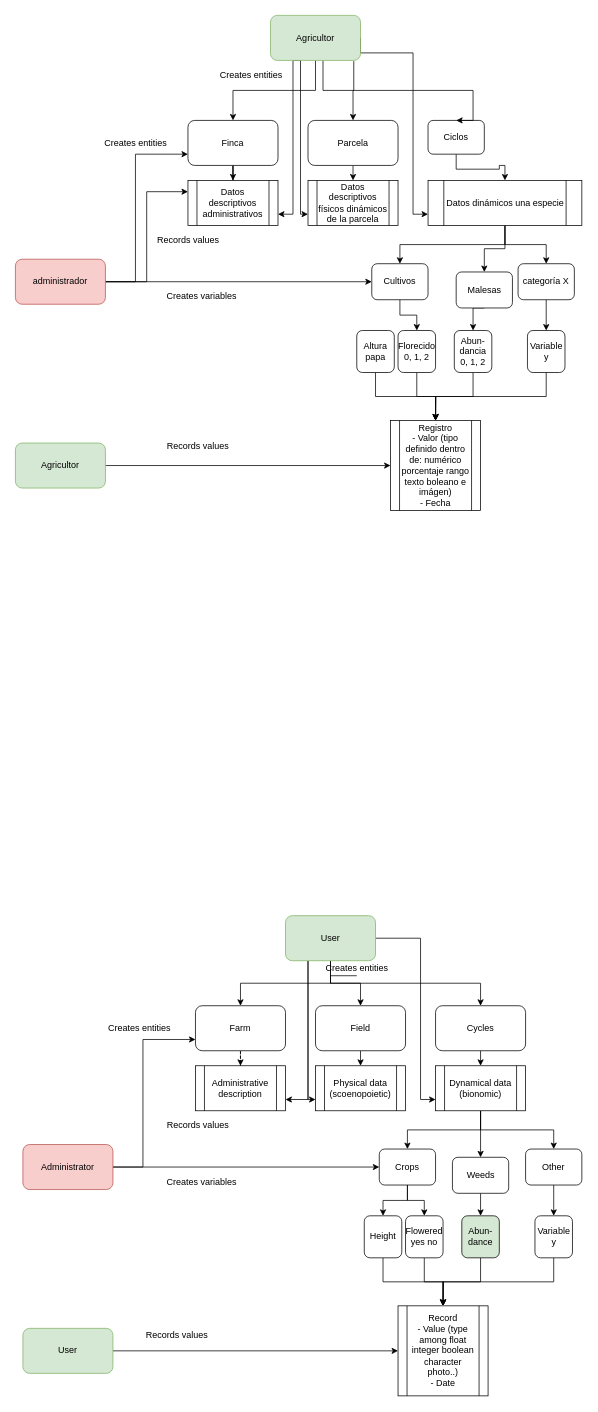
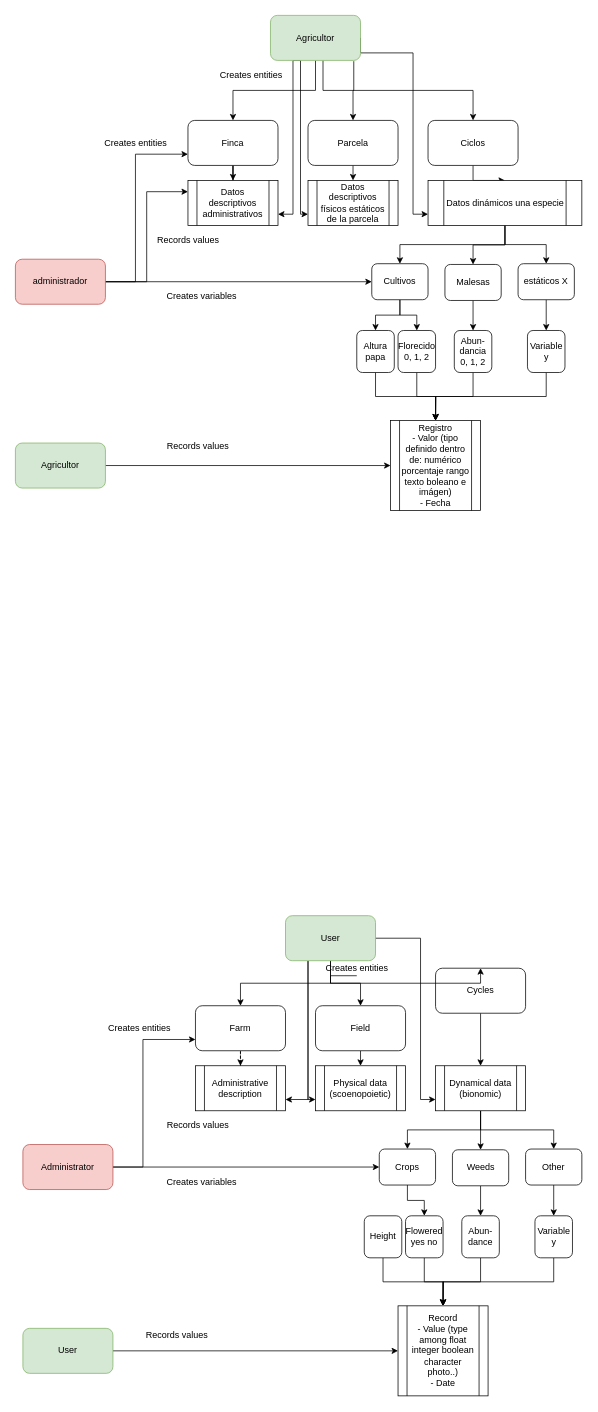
(456, 137) -> (473, 143)
(353, 203) -> (353, 203)
(546, 282) -> (546, 282)
(484, 290) -> (473, 282)
none -> (375, 319)
(480, 1028) -> (480, 990)
(480, 1175) -> (480, 1167)
(389, 1200) -> none
(480, 1236) -> (480, 1236)
